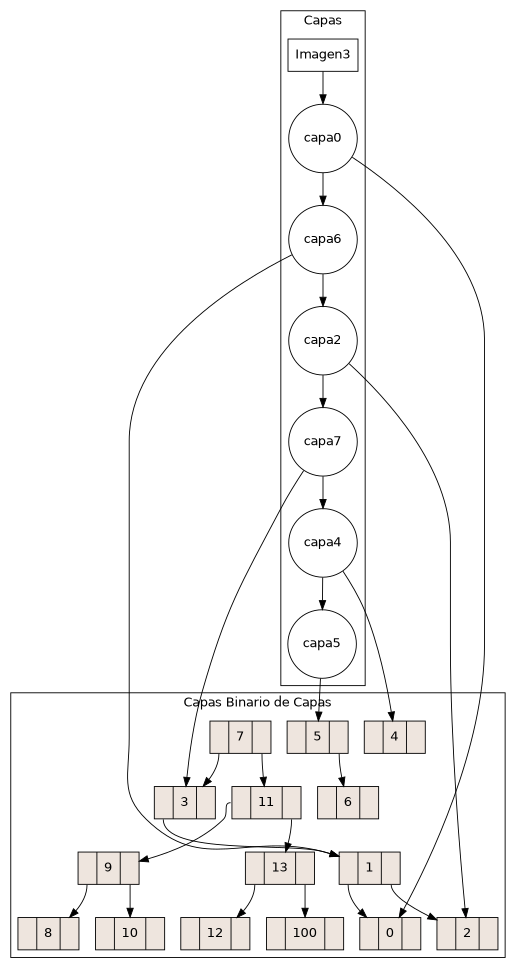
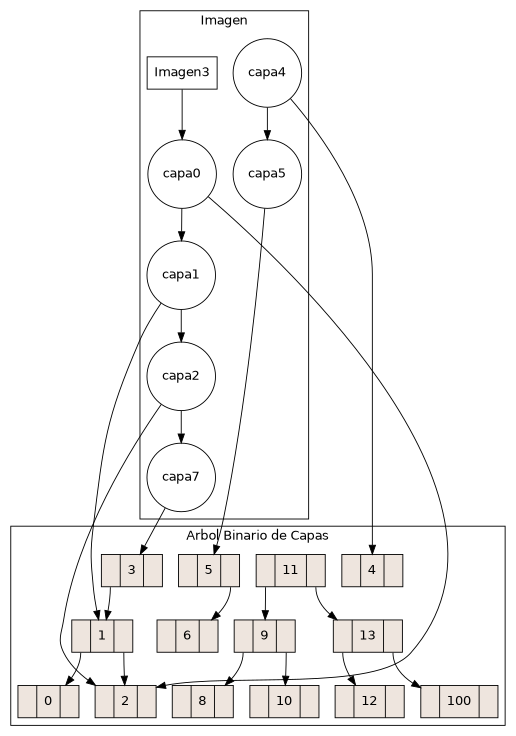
(323, 21) -> (224, 21)
(323, 240) -> (181, 275)
(323, 488) -> none
(484, 515) -> (441, 513)
(258, 703) -> (258, 537)
(240, 737) -> none
